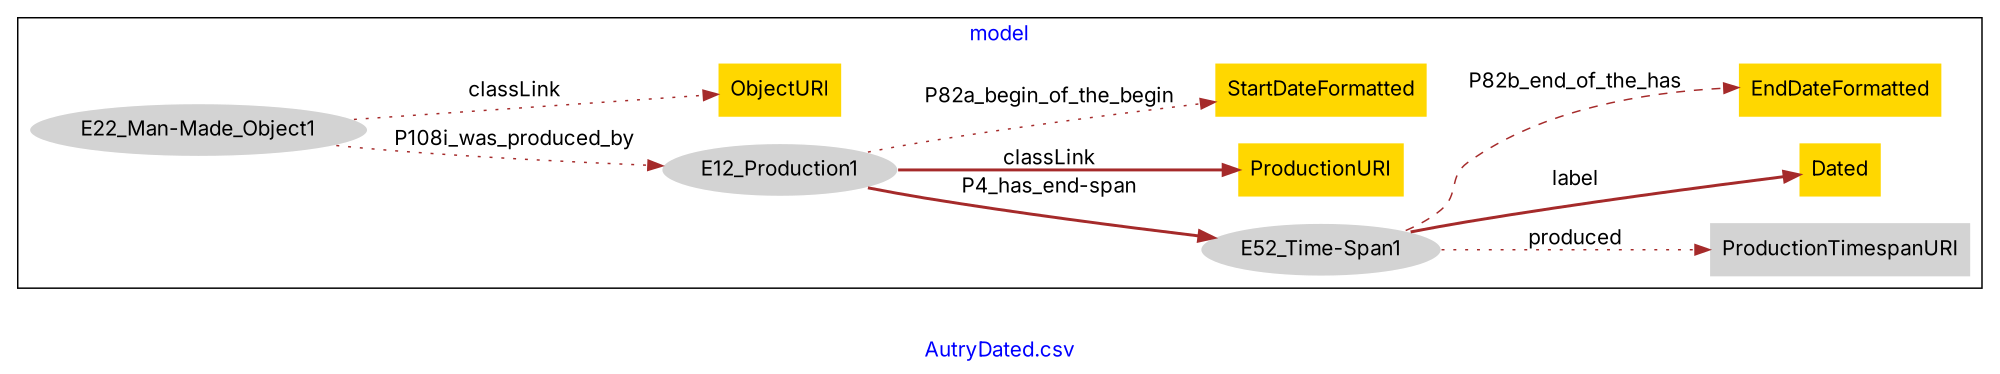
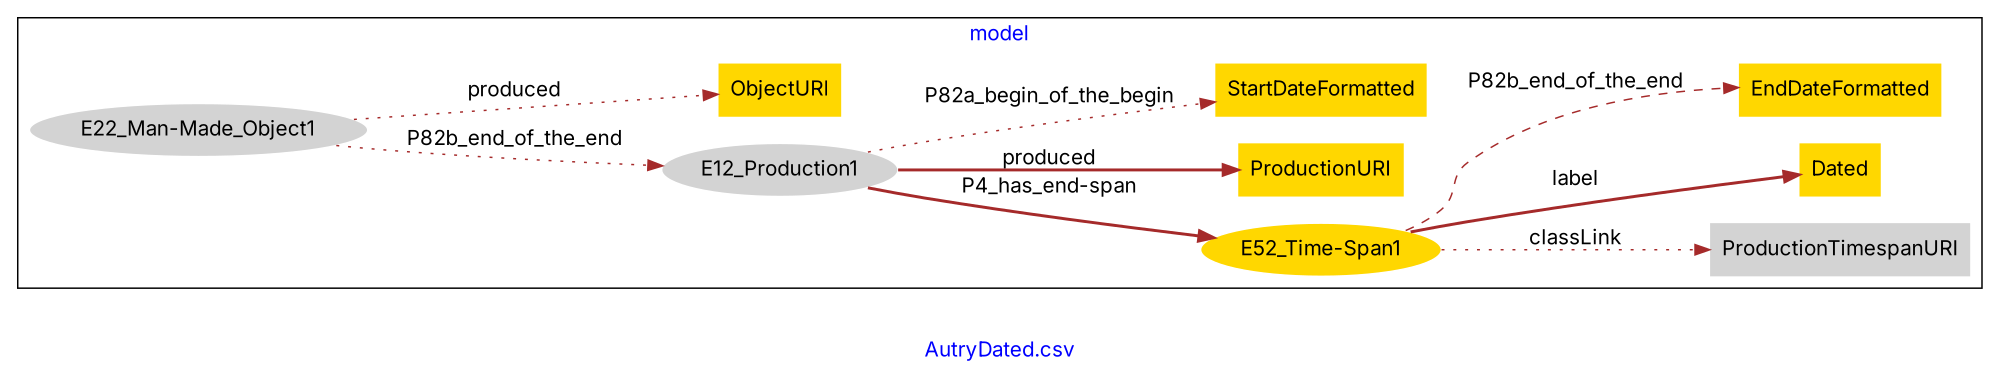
(1576, 82) -> (1576, 82)
(515, 91) -> (515, 91)
(515, 140) -> (515, 140)
(1049, 159) -> (1049, 159)
(1576, 239) -> (1576, 239)
(1321, 250) -> (1321, 250)
